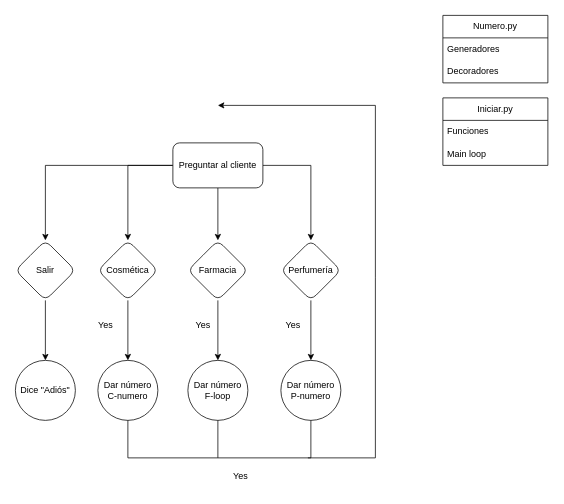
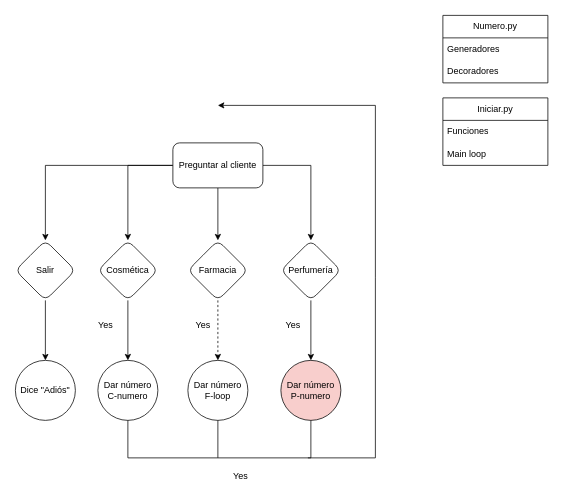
(218, 327) -> (218, 327)
(311, 390) -> (311, 390)
